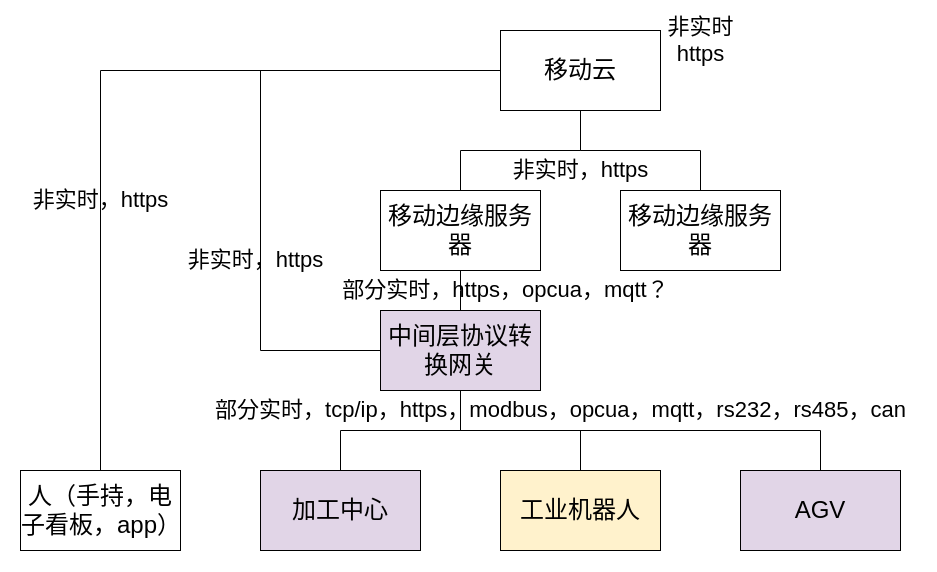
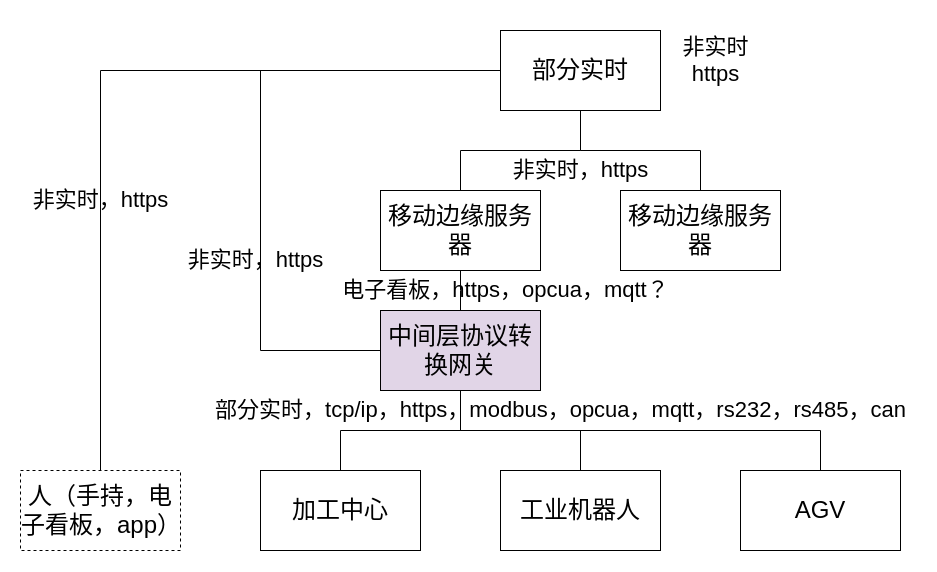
(701, 41) -> (716, 61)
(581, 71) -> (581, 71)
(506, 291) -> (506, 291)
(101, 511) -> (101, 511)
(341, 511) -> (341, 511)
(581, 511) -> (581, 511)
(821, 511) -> (821, 511)
